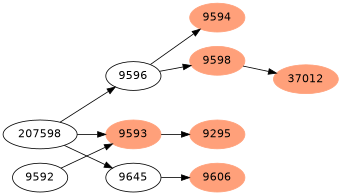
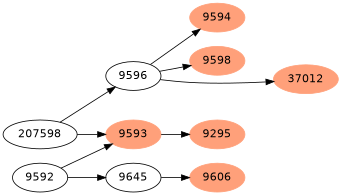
(256, 69) -> (213, 83)
(81, 153) -> (83, 178)
